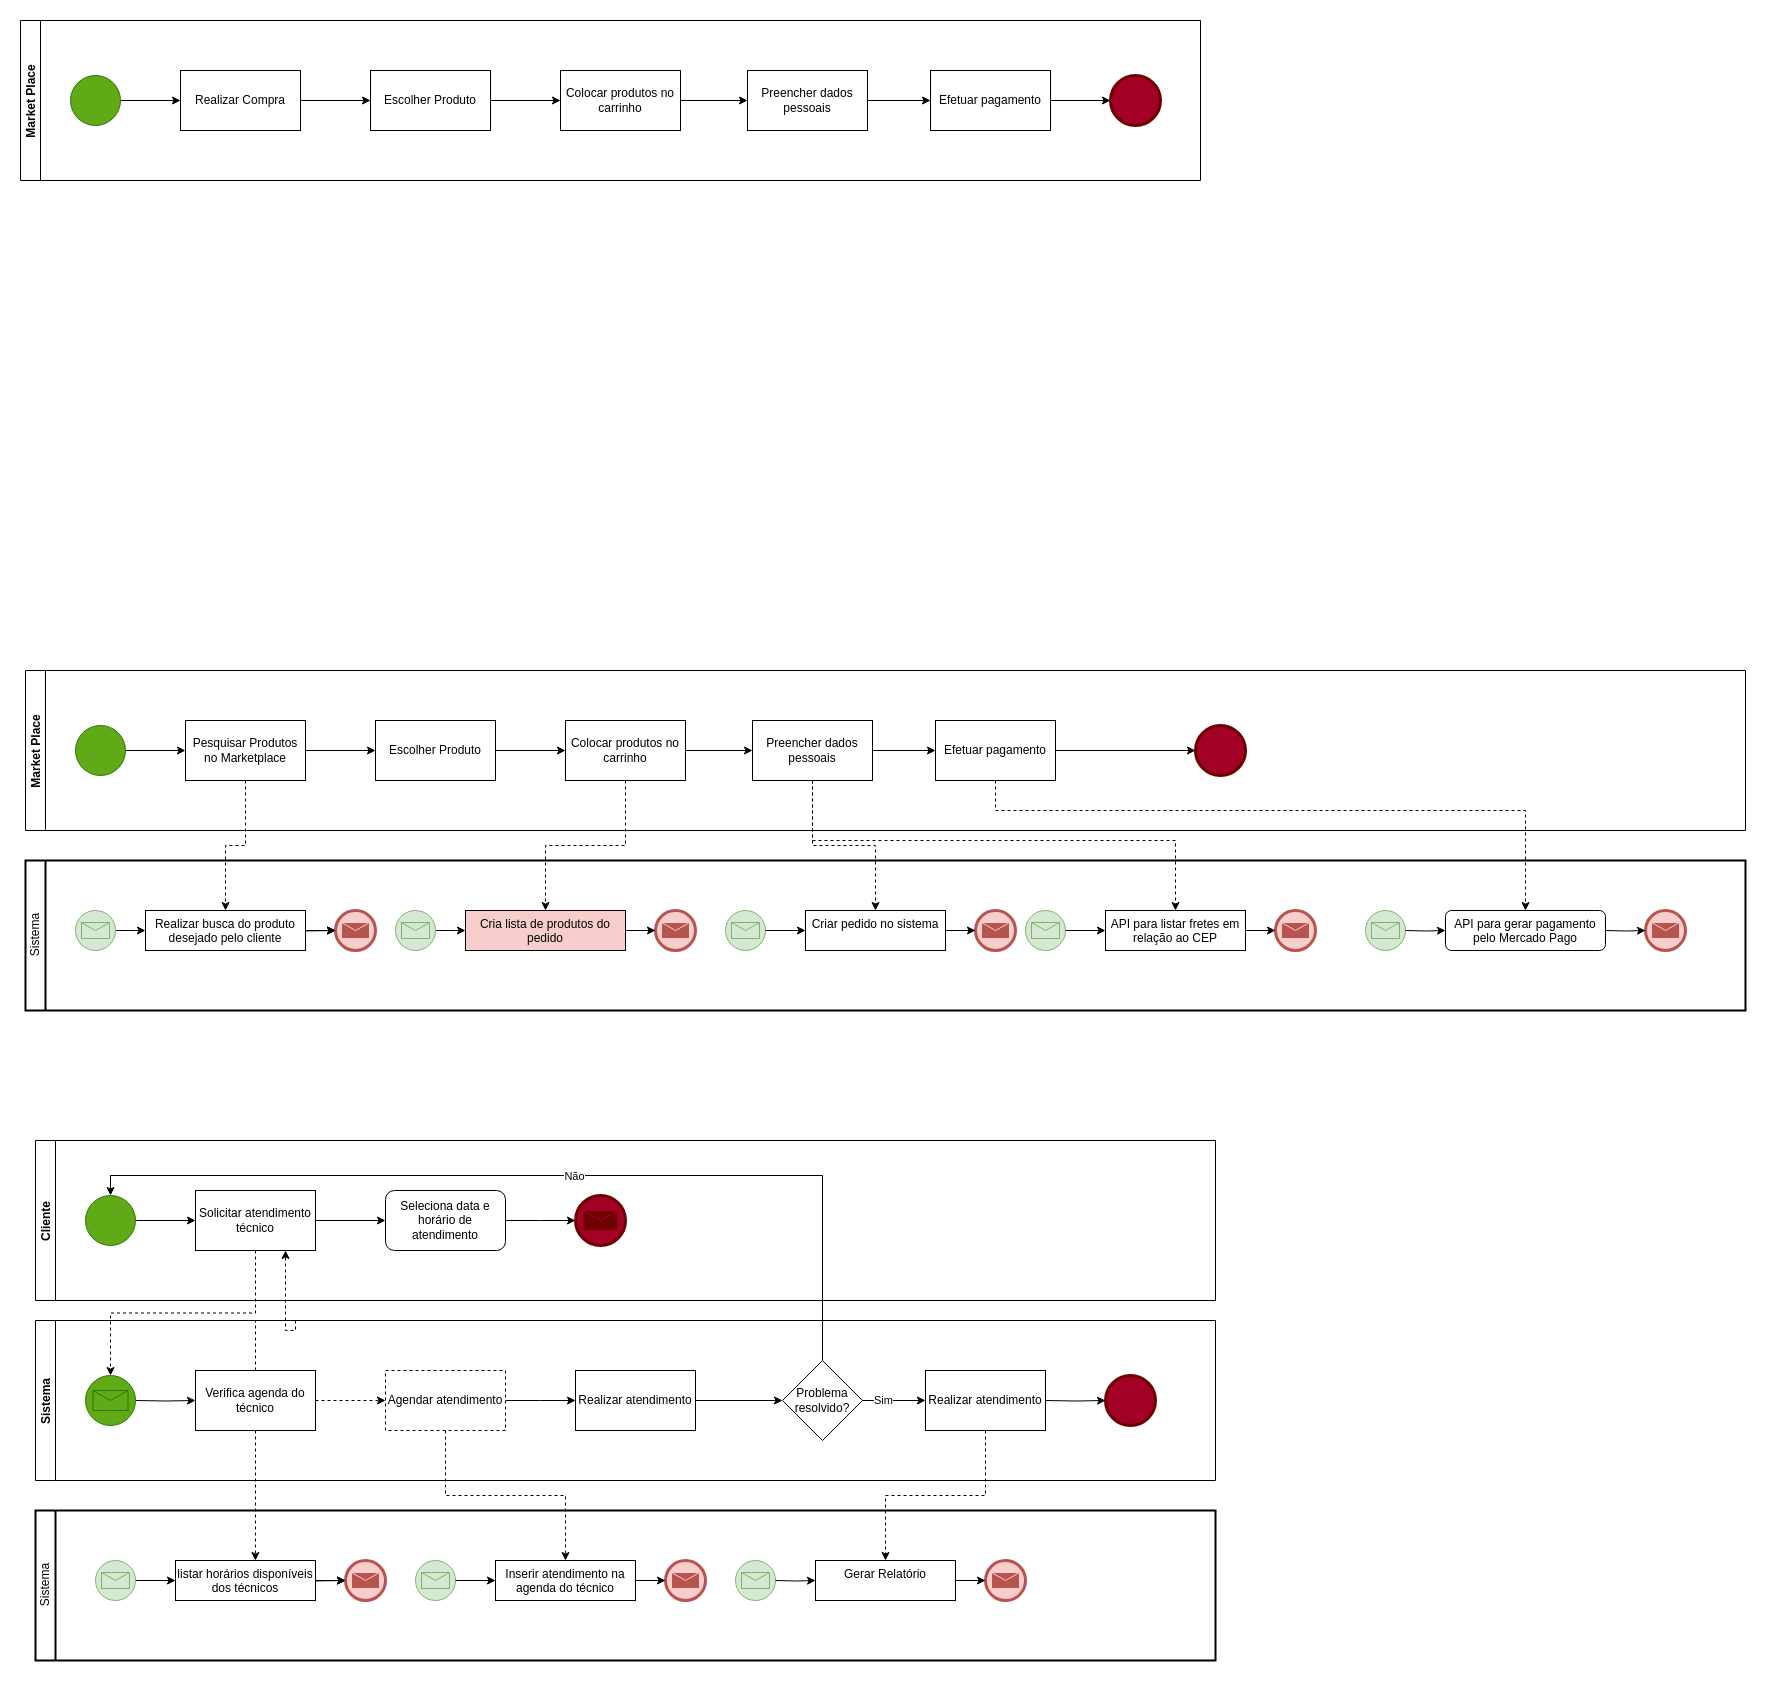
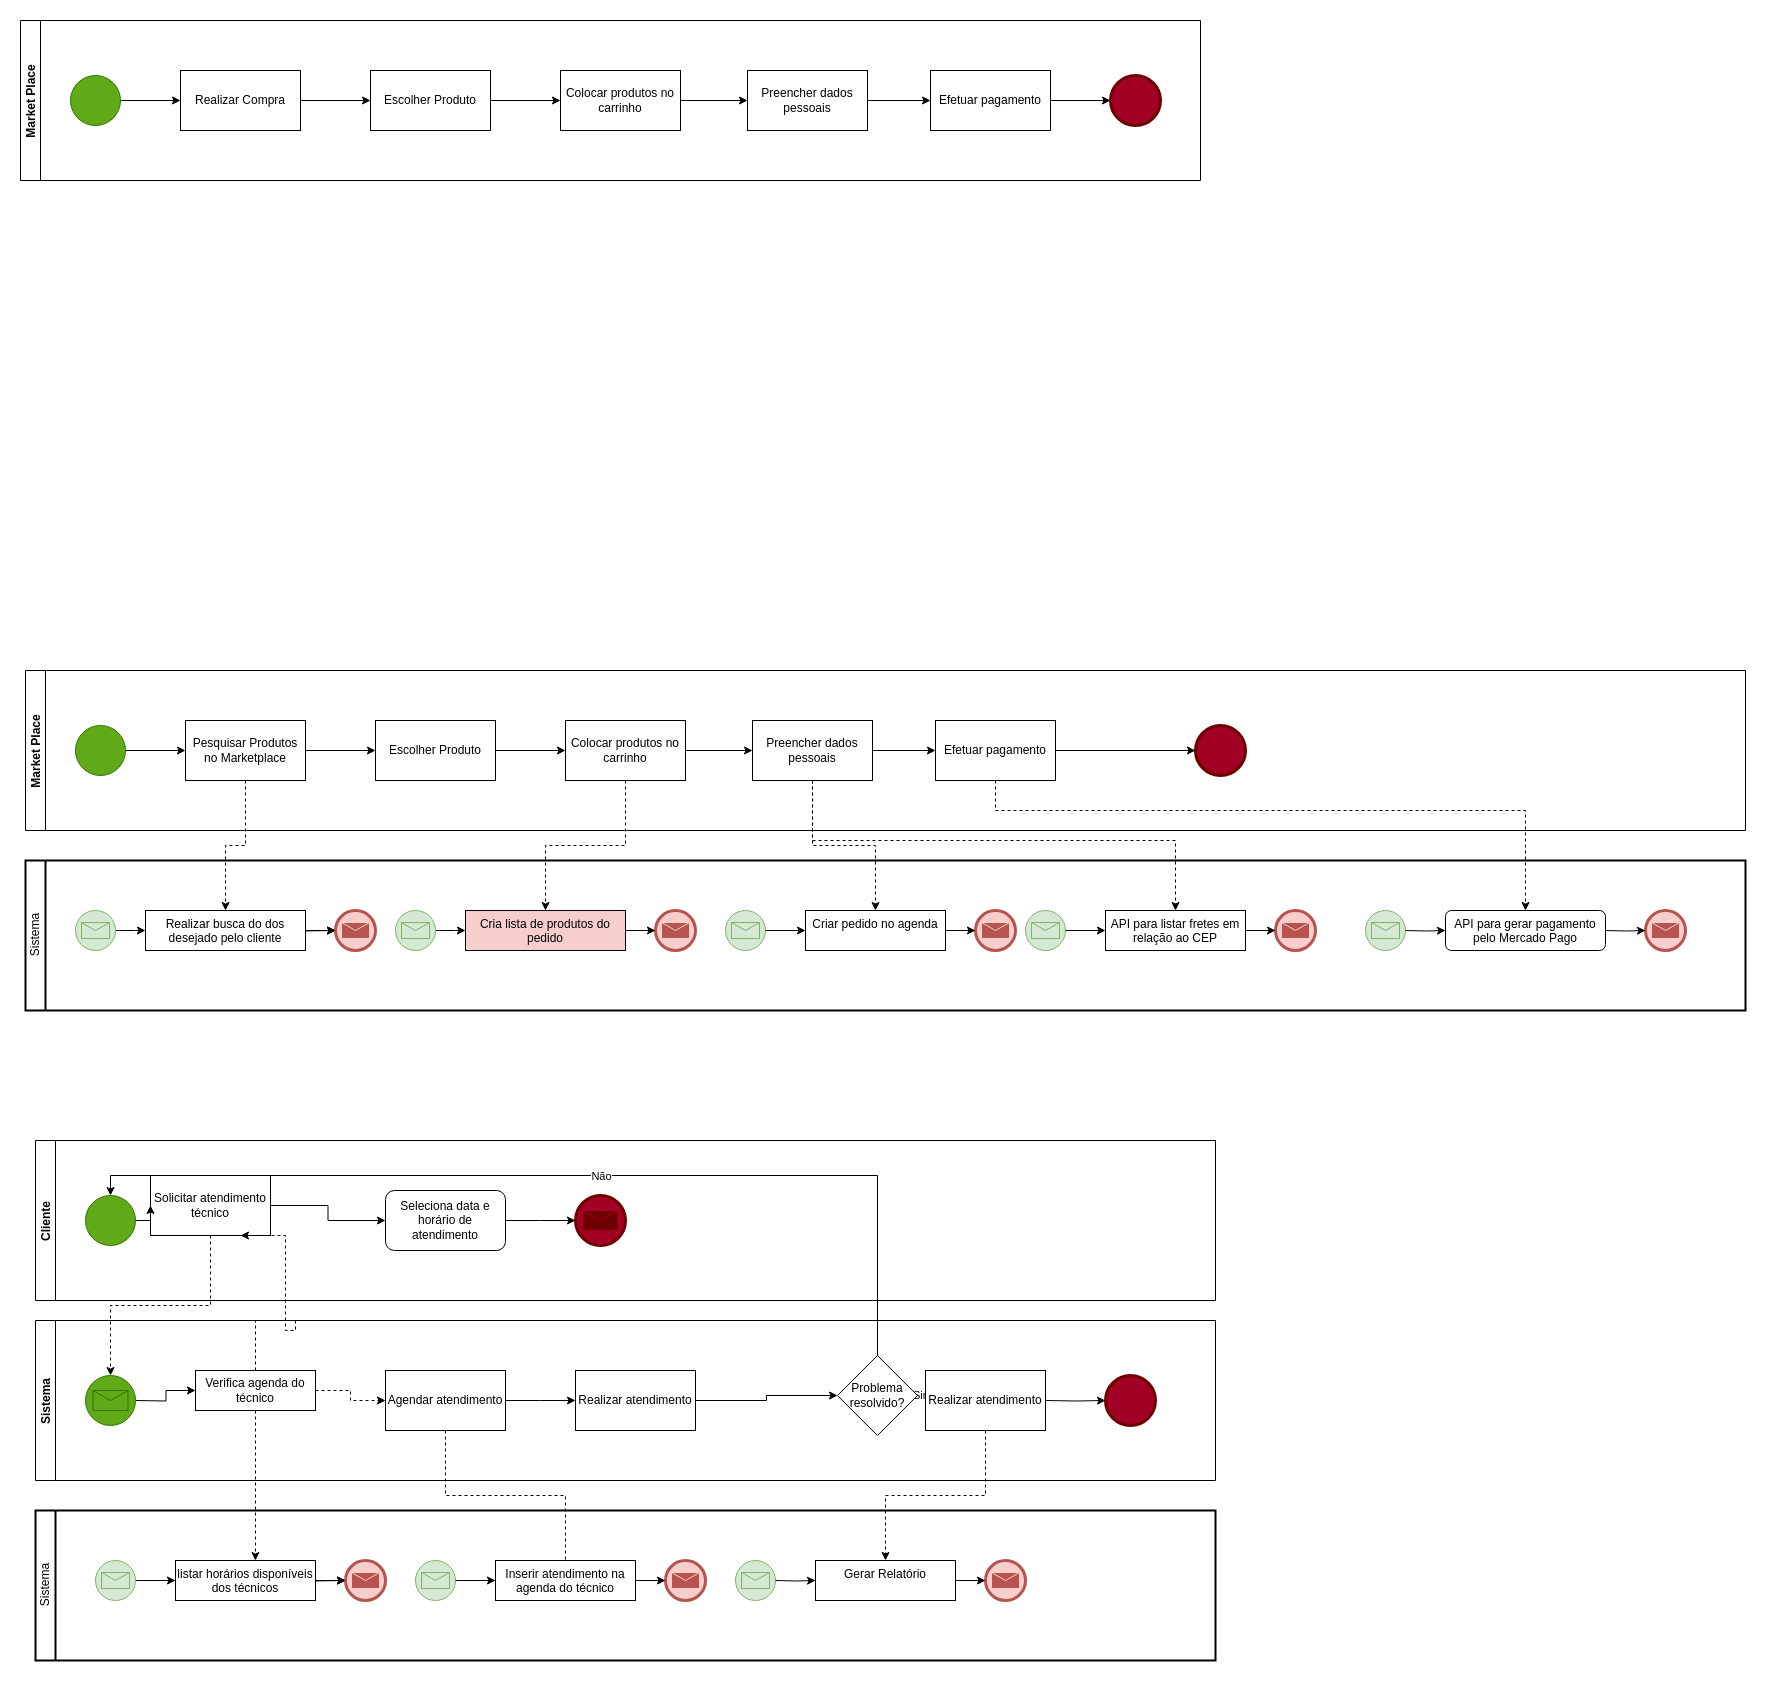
(876, 925) -> (876, 925)
(226, 932) -> (226, 932)
(256, 1221) -> (211, 1206)
(256, 1401) -> (256, 1391)
(446, 1401) -> (446, 1401)
(823, 1401) -> (878, 1396)
(566, 1552) -> (566, 1554)
